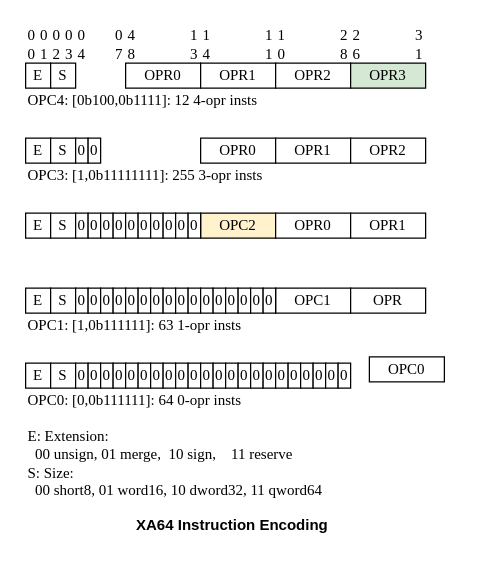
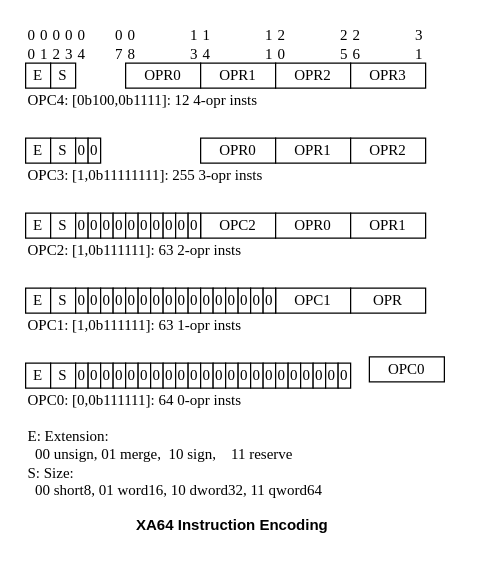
(132, 44) -> (132, 44)
(282, 44) -> (282, 44)
(345, 44) -> (345, 44)
(388, 76) -> (388, 76)
(238, 226) -> (238, 226)
none -> (188, 251)
